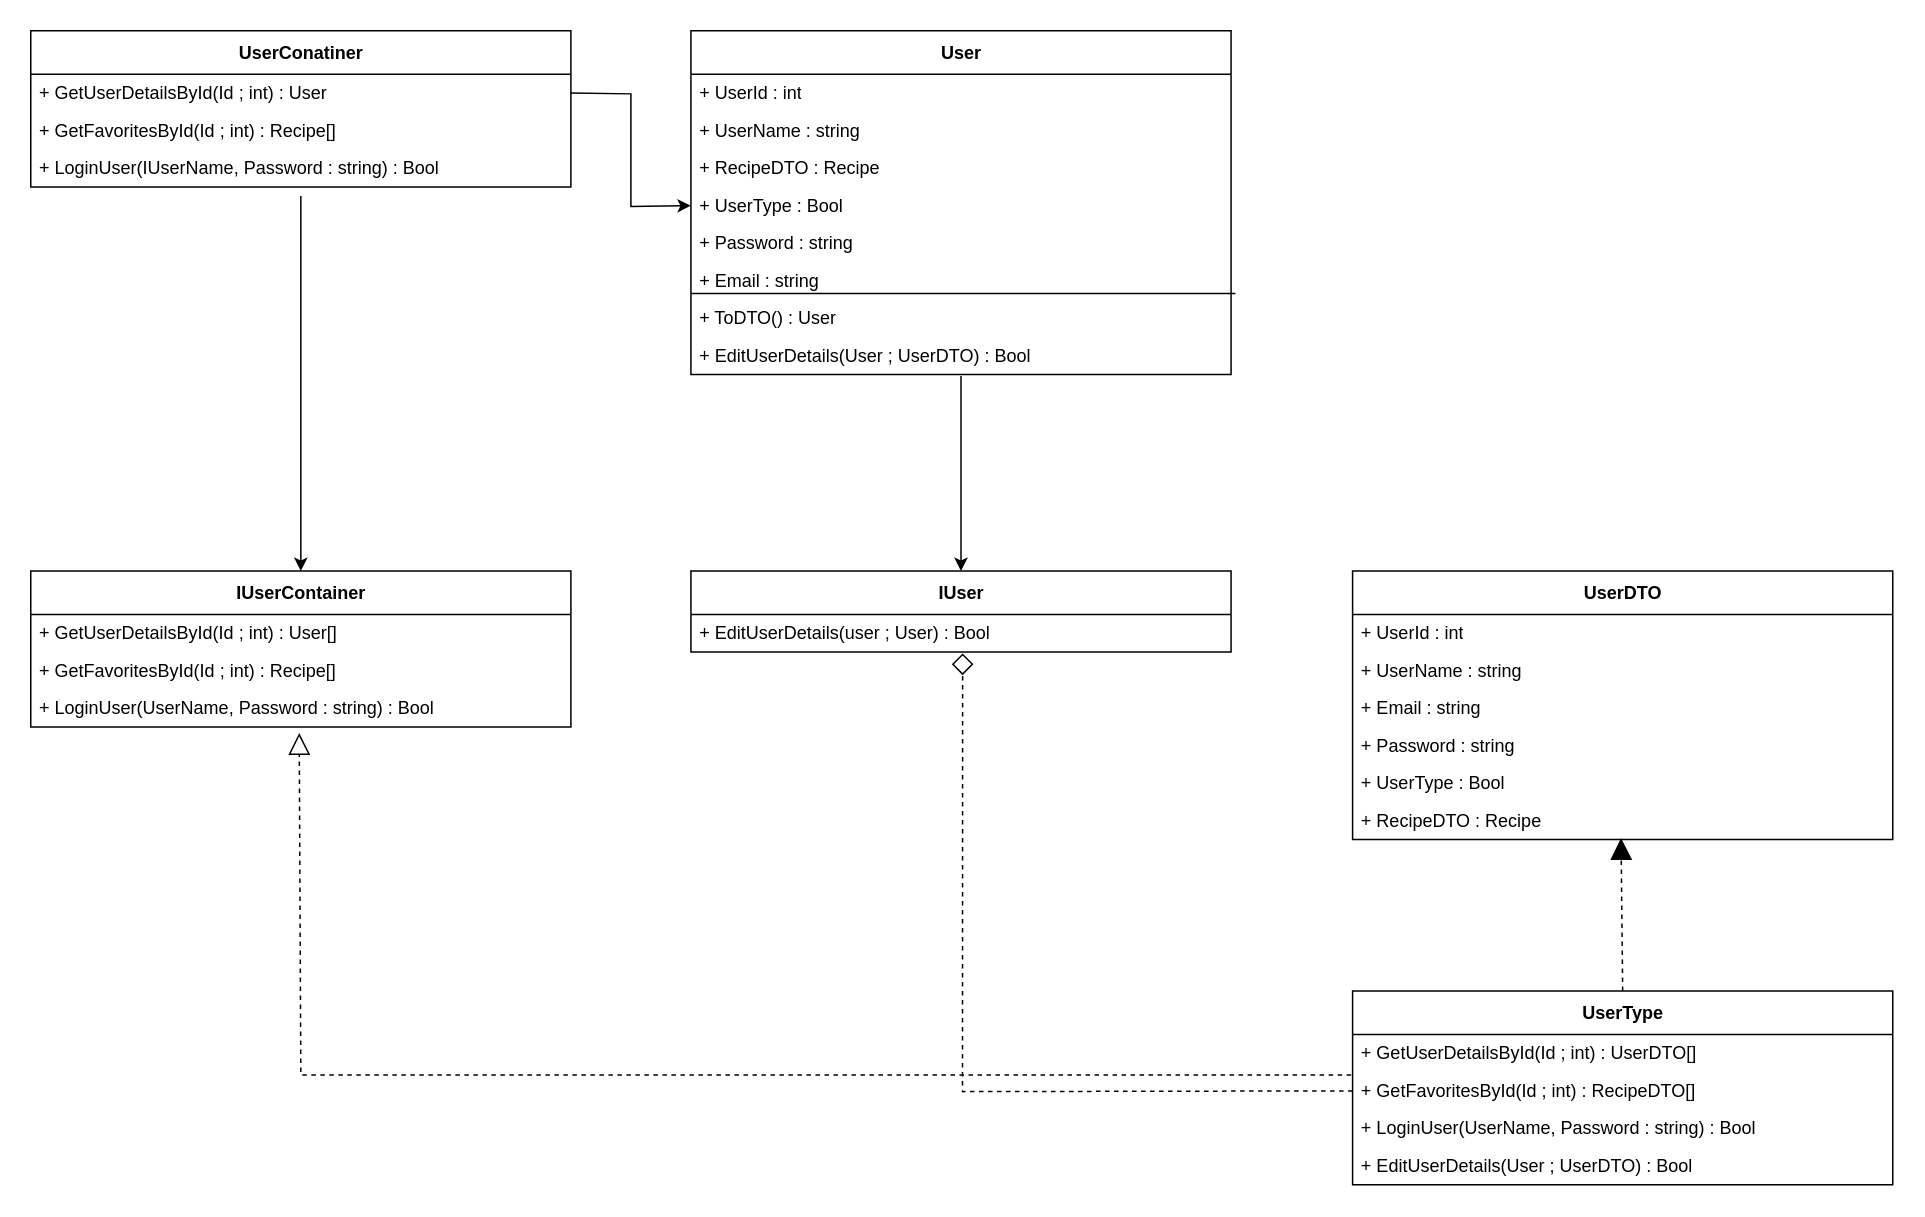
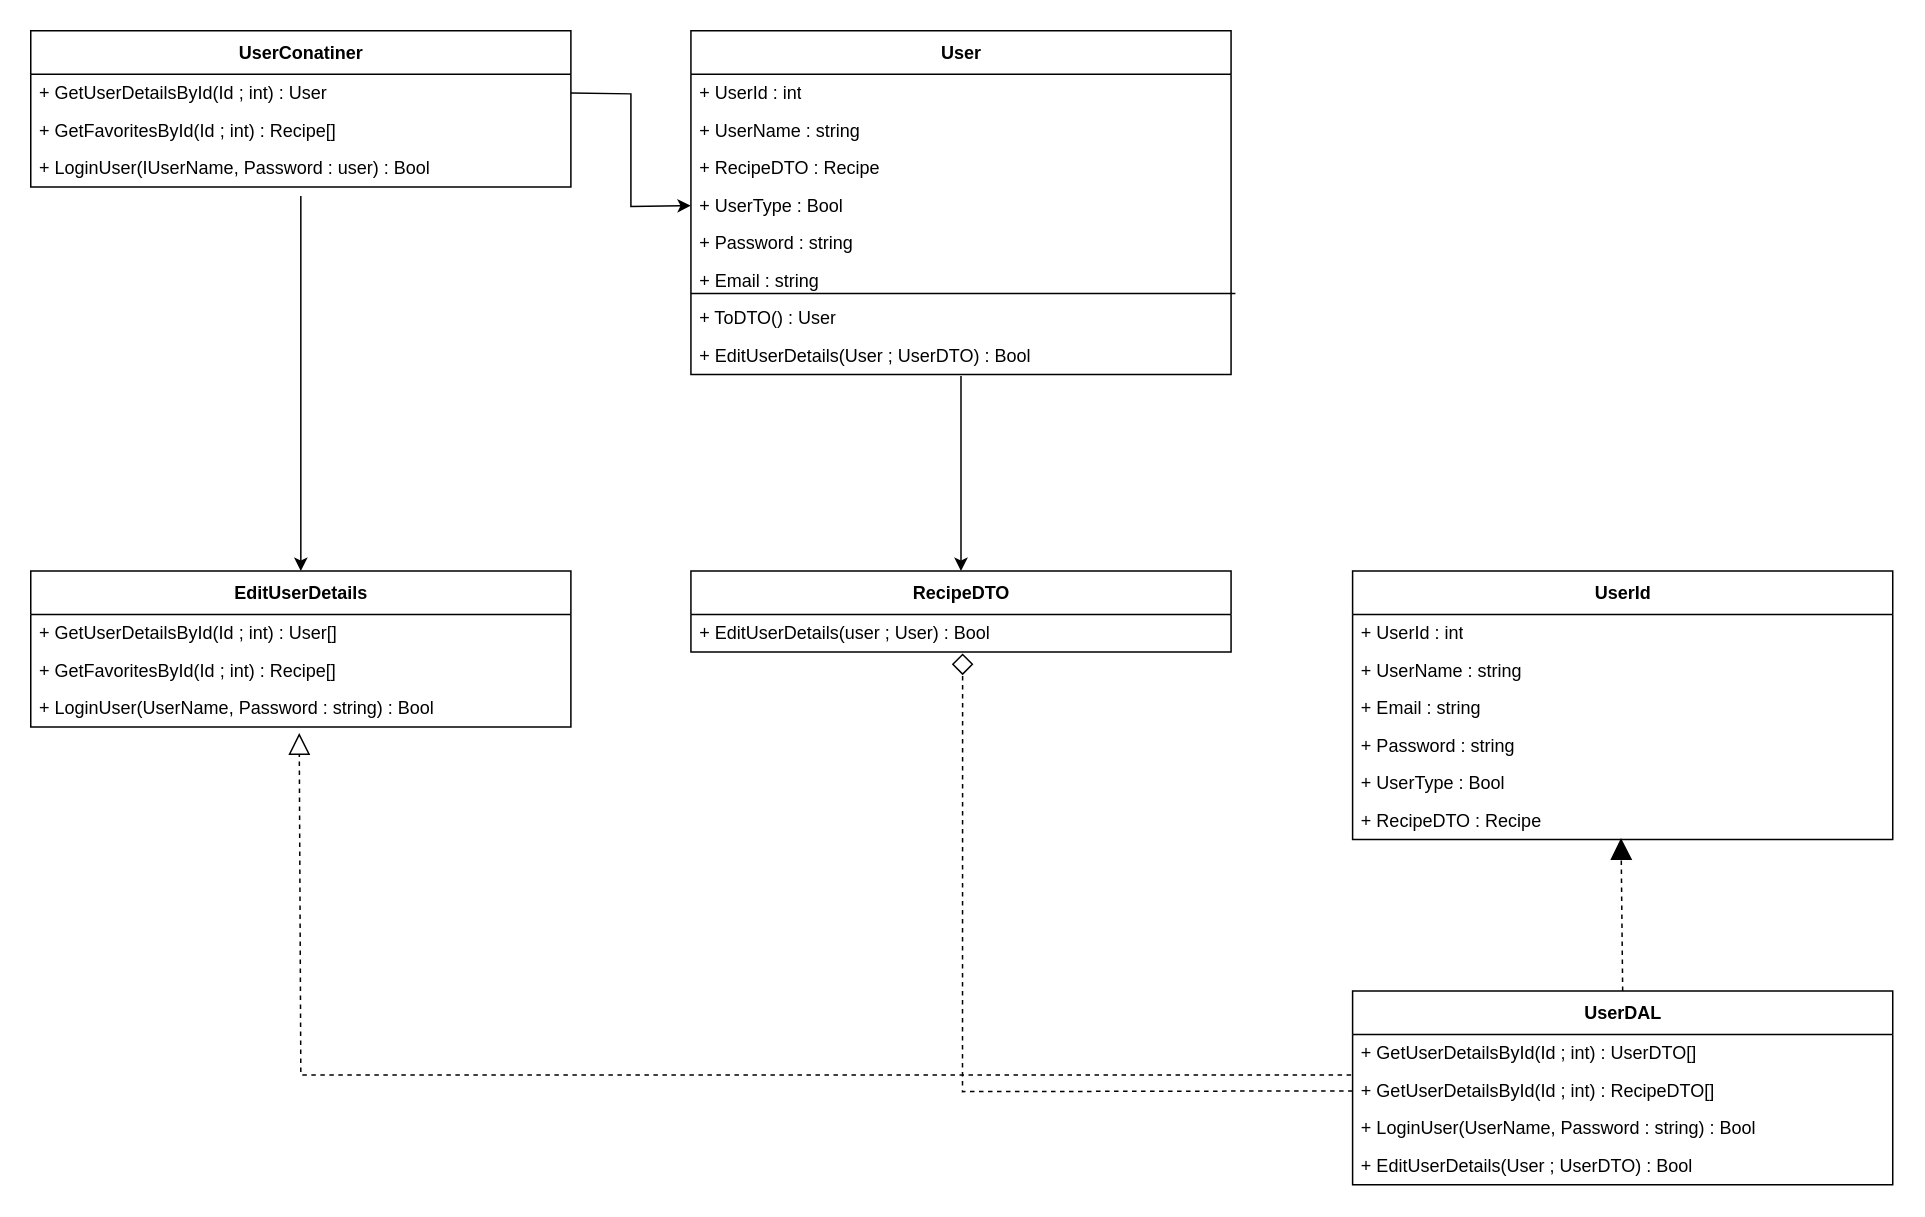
(254, 169) -> (246, 169)
(302, 593) -> (302, 593)
(962, 593) -> (962, 593)
(1623, 593) -> (1623, 593)
(1623, 1013) -> (1623, 1013)
(1550, 1091) -> (1557, 1091)
